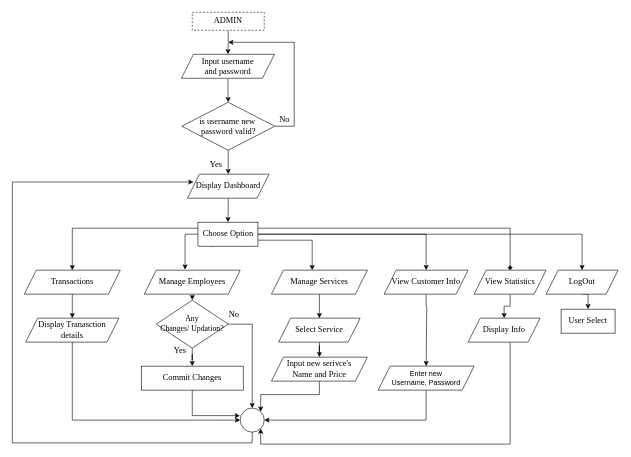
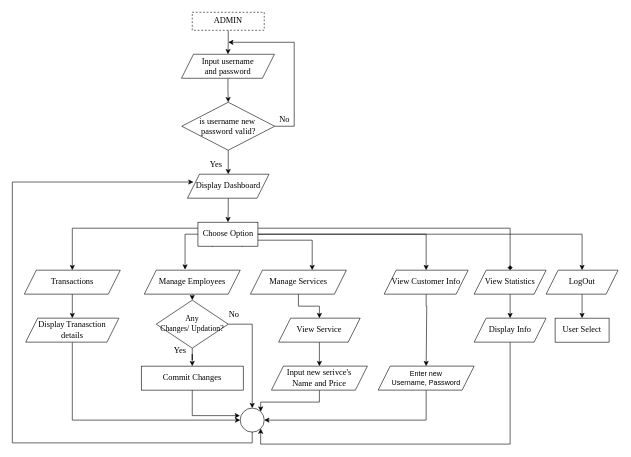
(320, 282) -> (299, 282)
(588, 321) -> (582, 330)
(320, 330) -> (320, 330)
(504, 330) -> (510, 330)
(320, 369) -> (320, 378)
